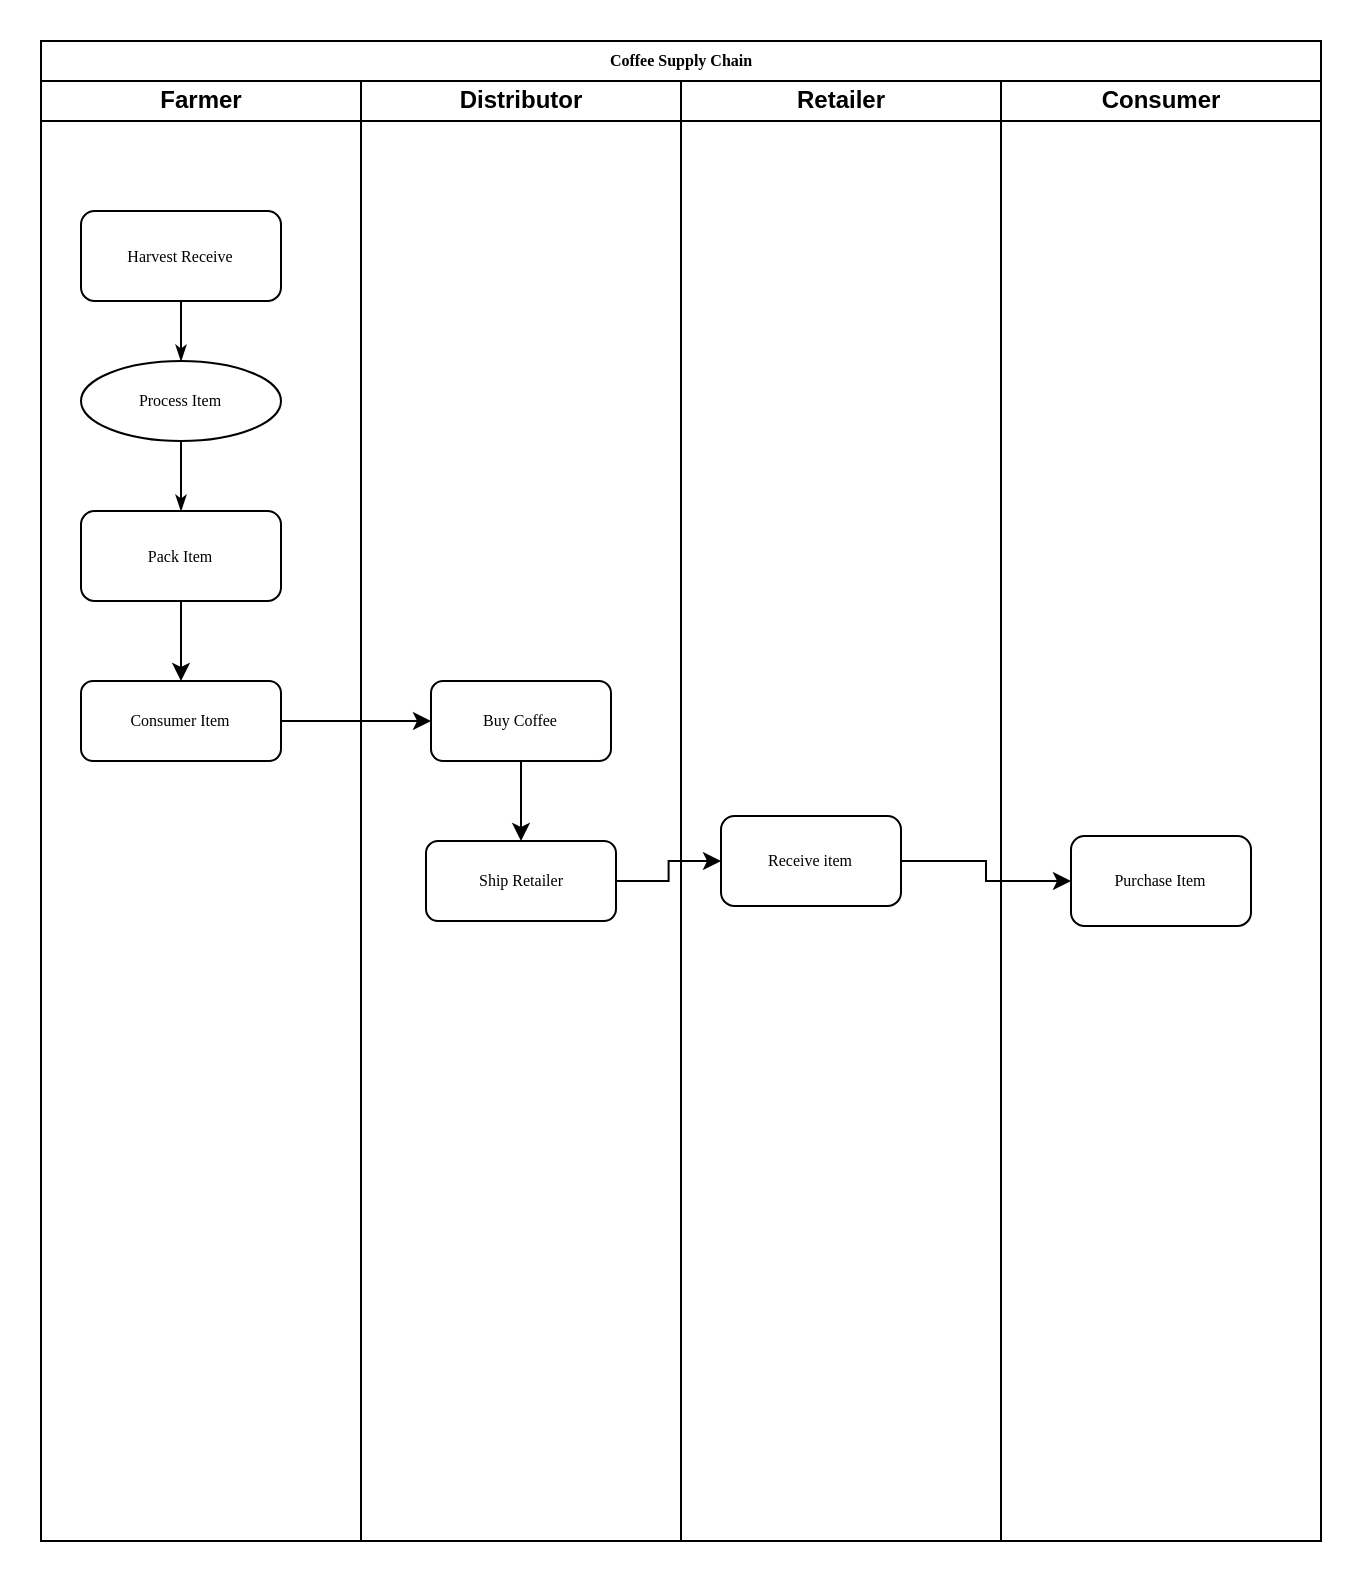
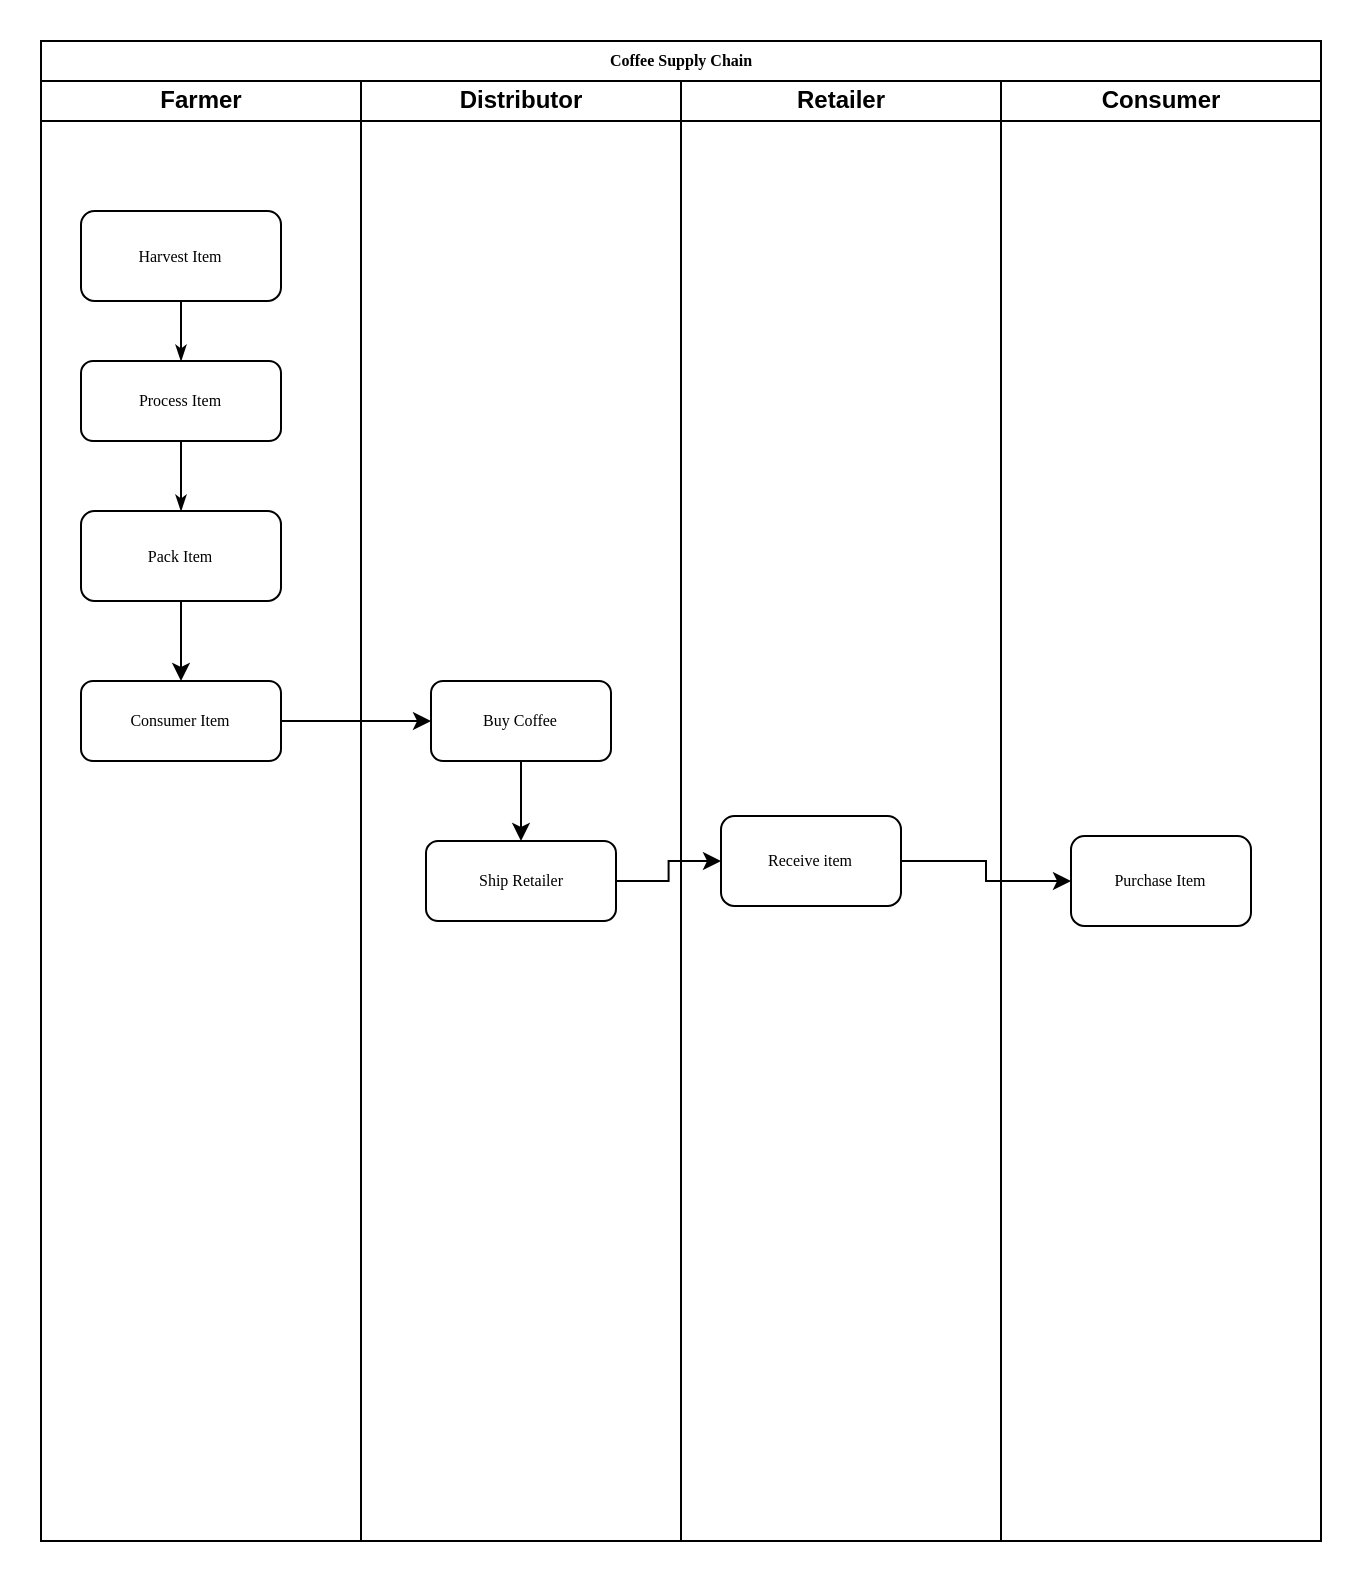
(181, 257) -> (181, 257)
(181, 401) -> (181, 401)
